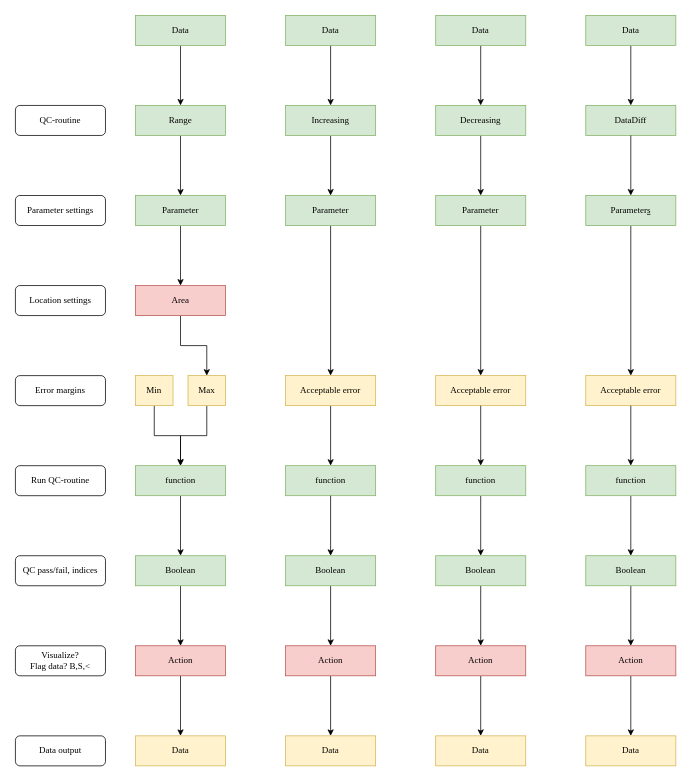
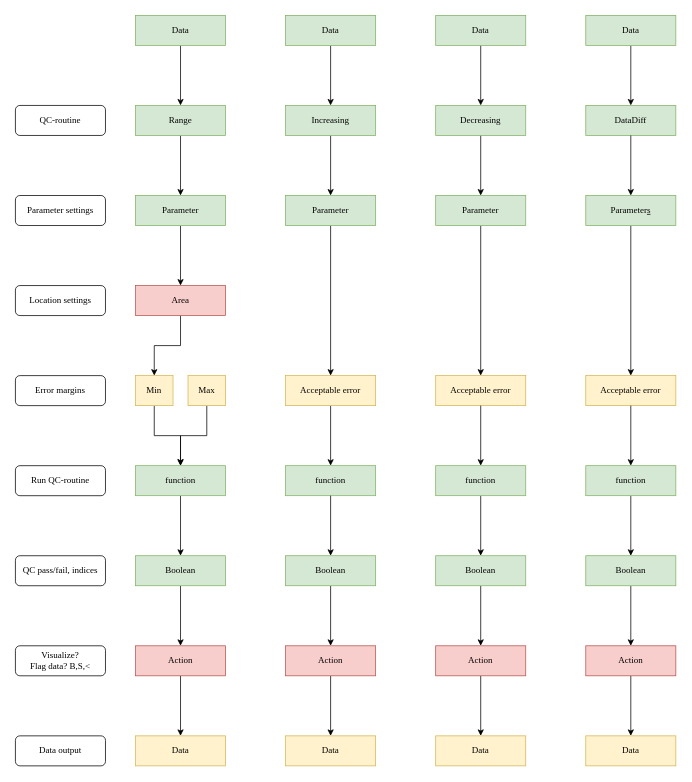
(205, 345) -> (156, 345)
